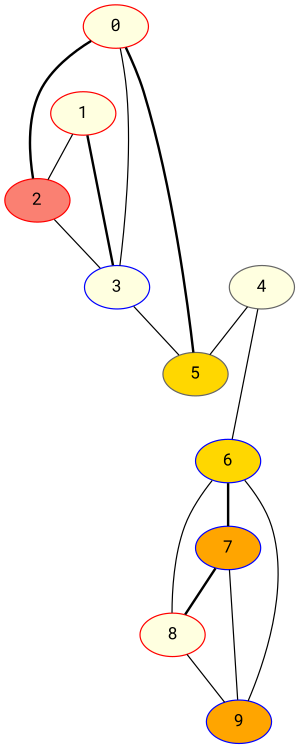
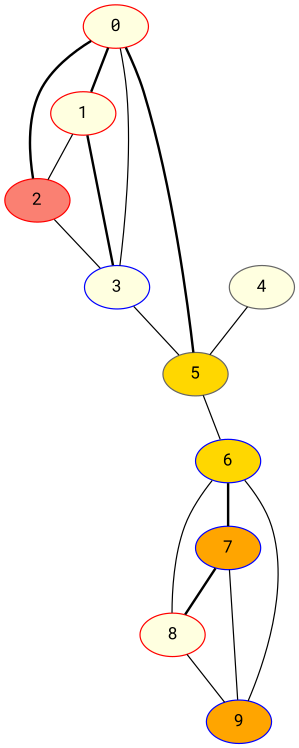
none -> (100, 70)
(245, 374) -> (212, 417)
